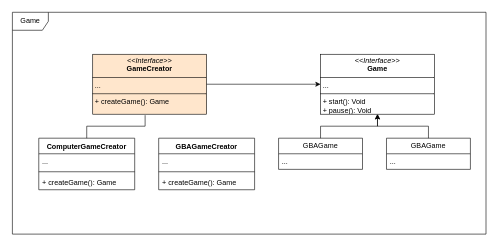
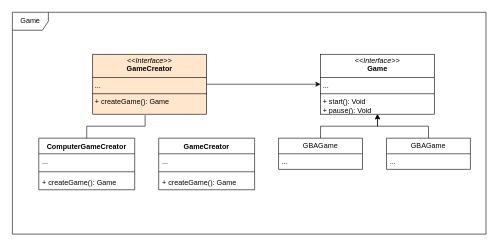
(207, 147) -> (207, 147)
